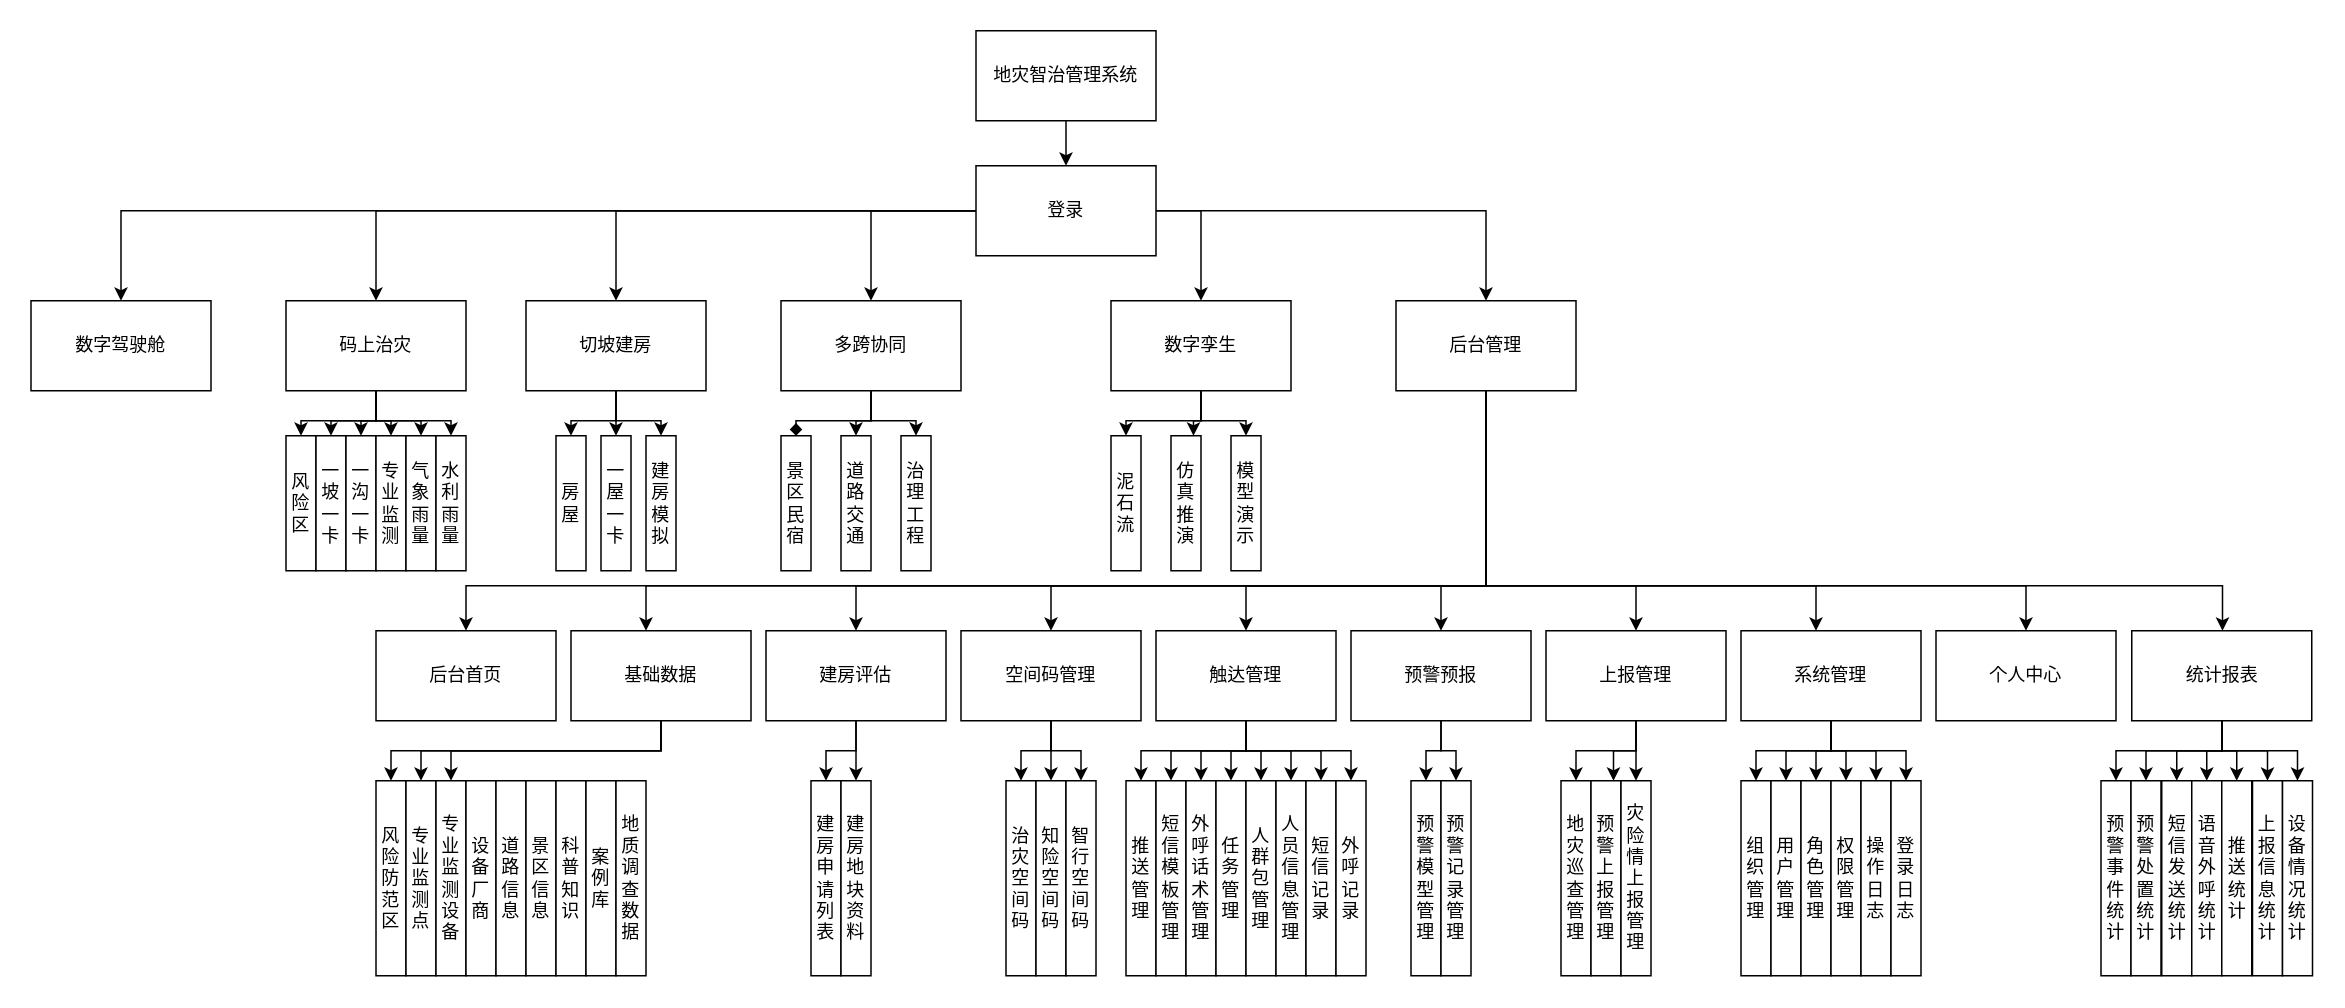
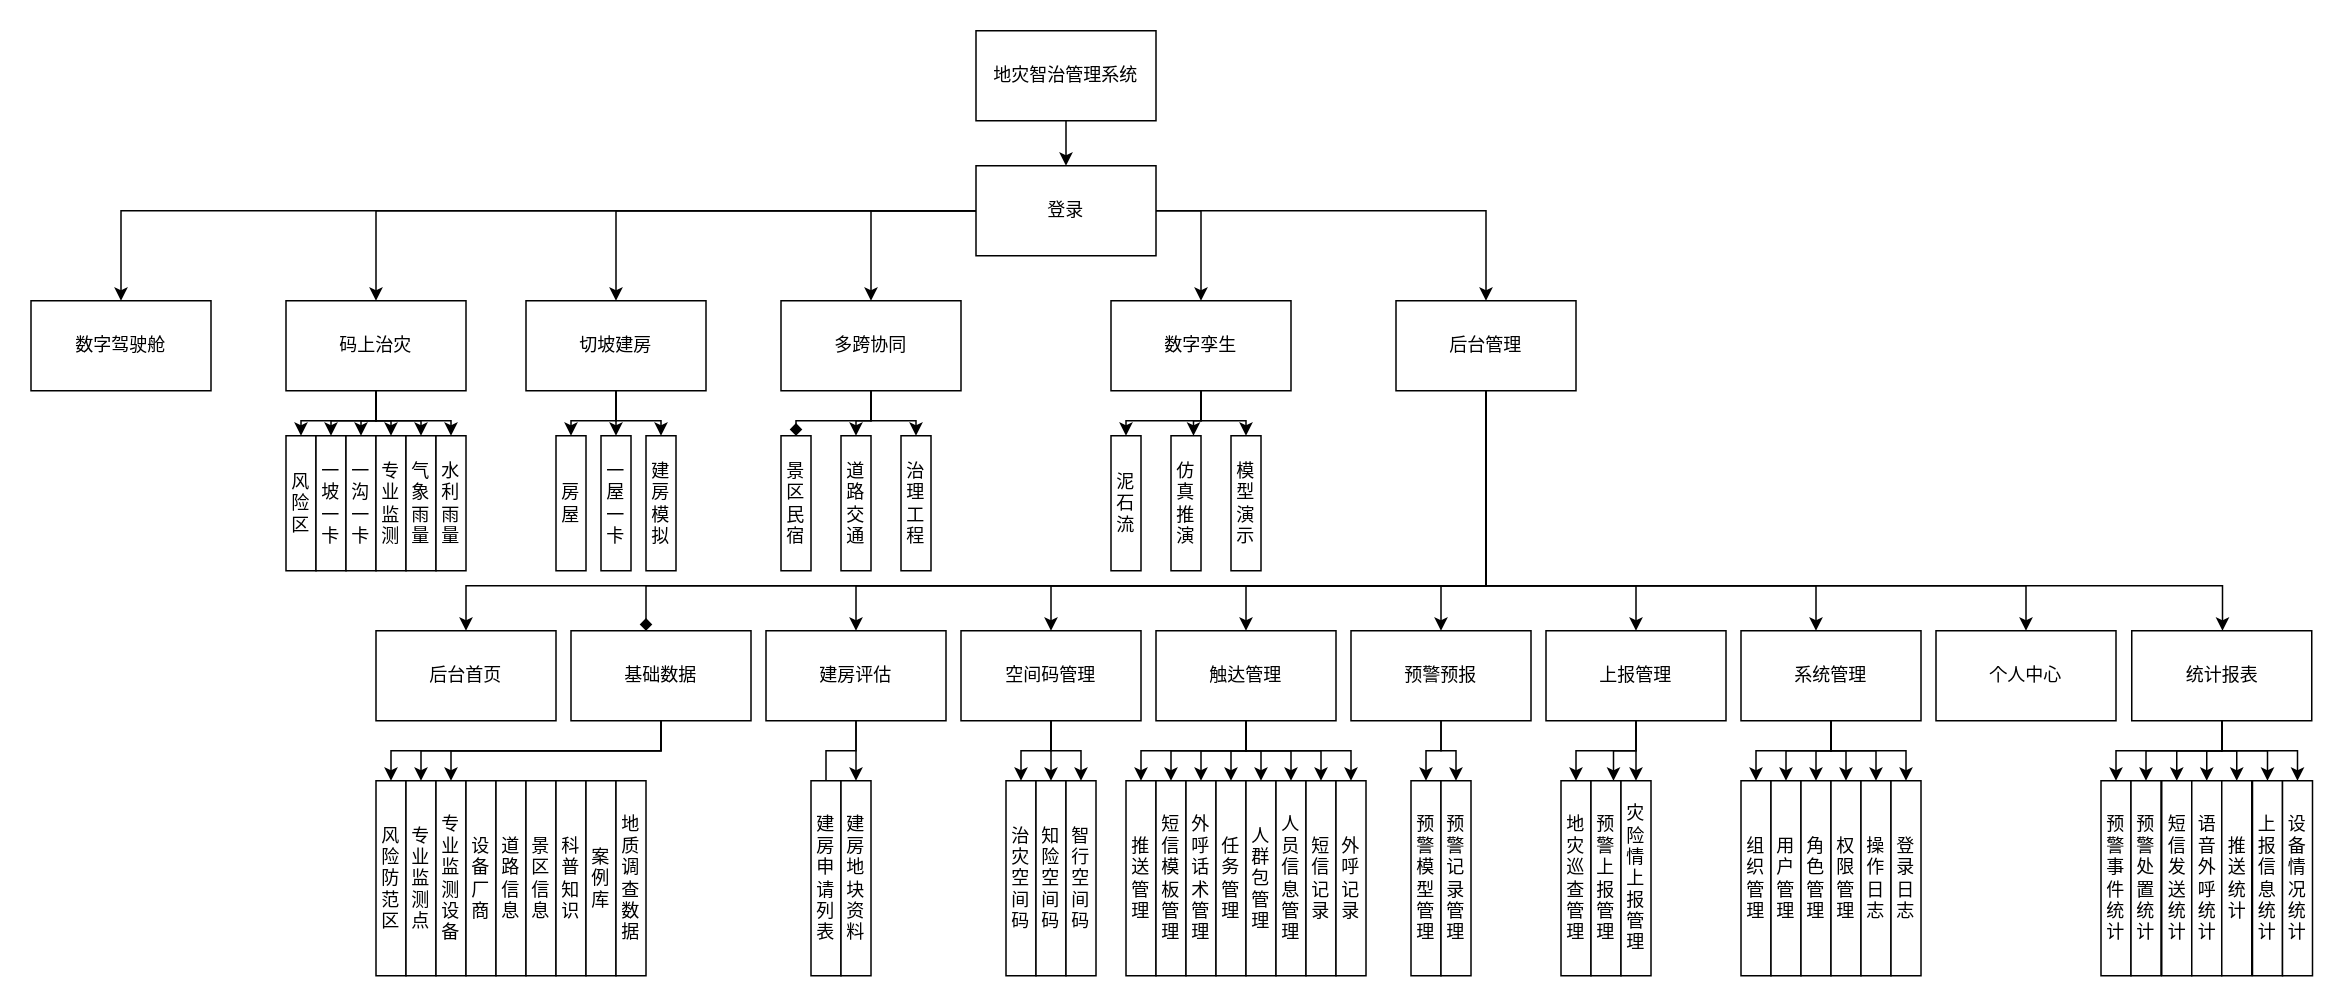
(646, 619) -> (646, 618)
(826, 769) -> (826, 773)
